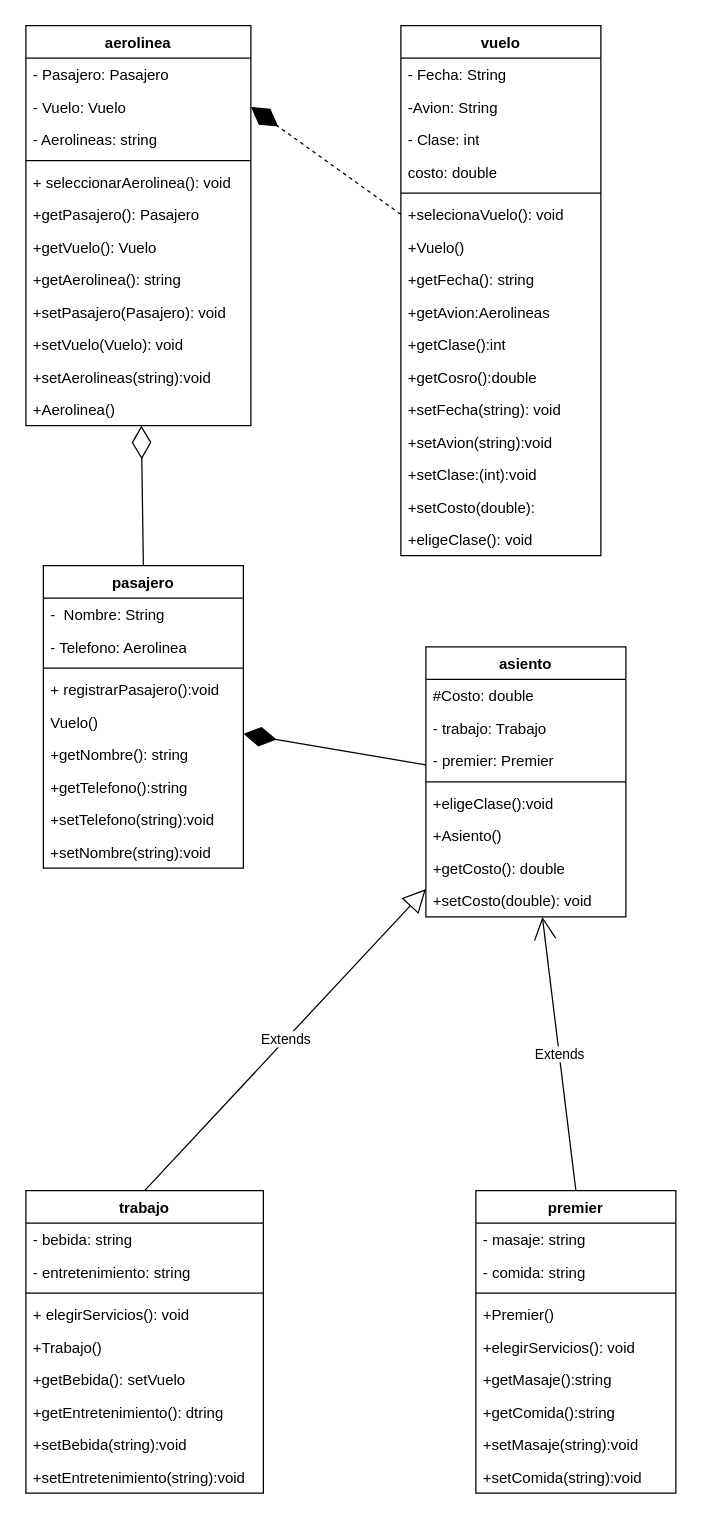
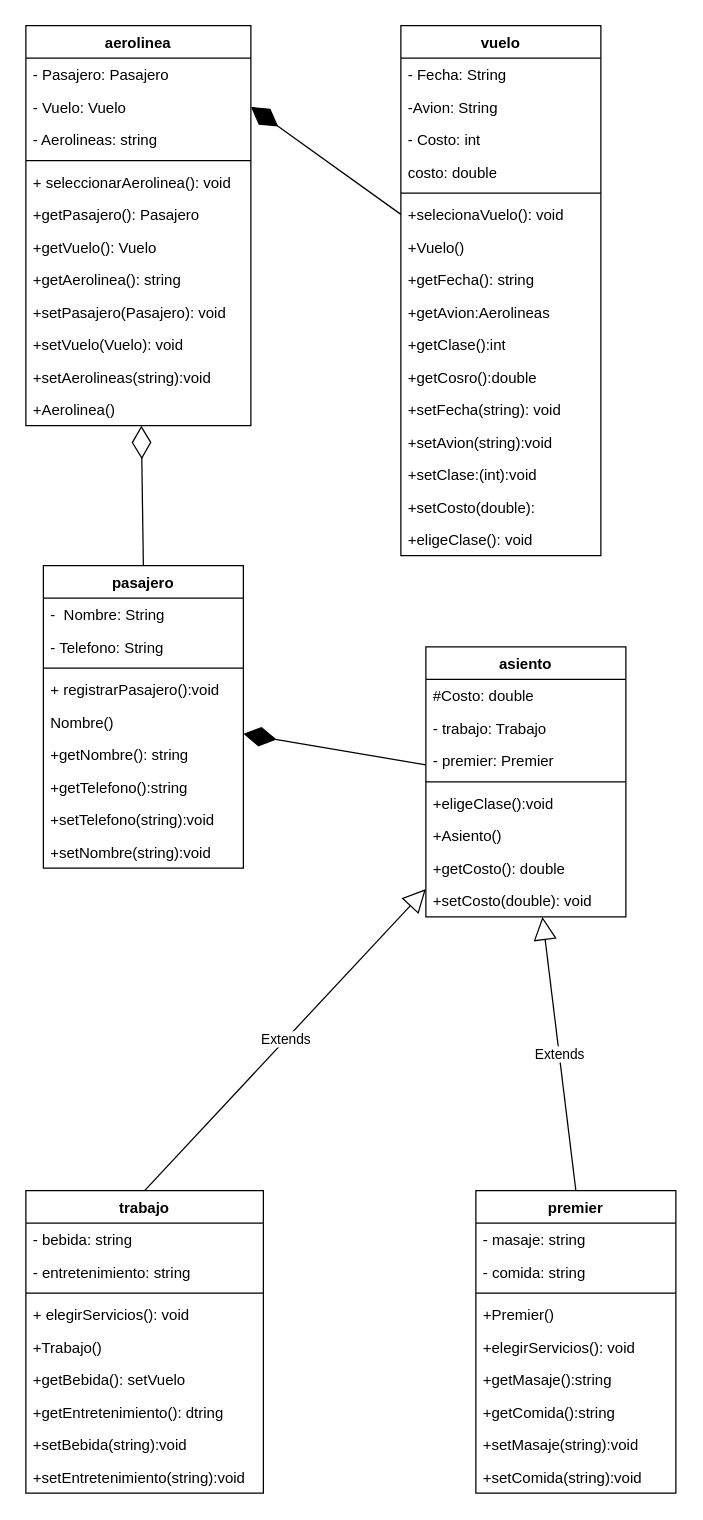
(449, 141) -> (451, 141)
(338, 170) -> (338, 170)
(127, 648) -> (116, 648)
(78, 723) -> (84, 723)
(544, 931) -> (545, 940)
